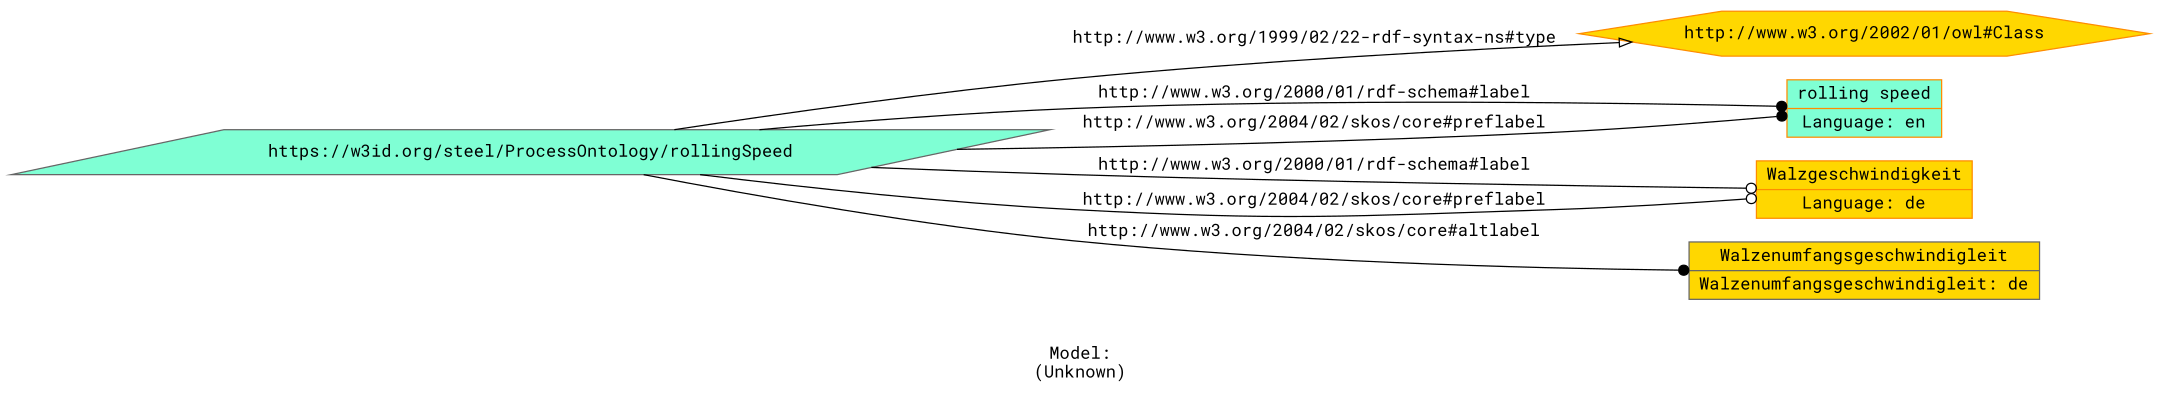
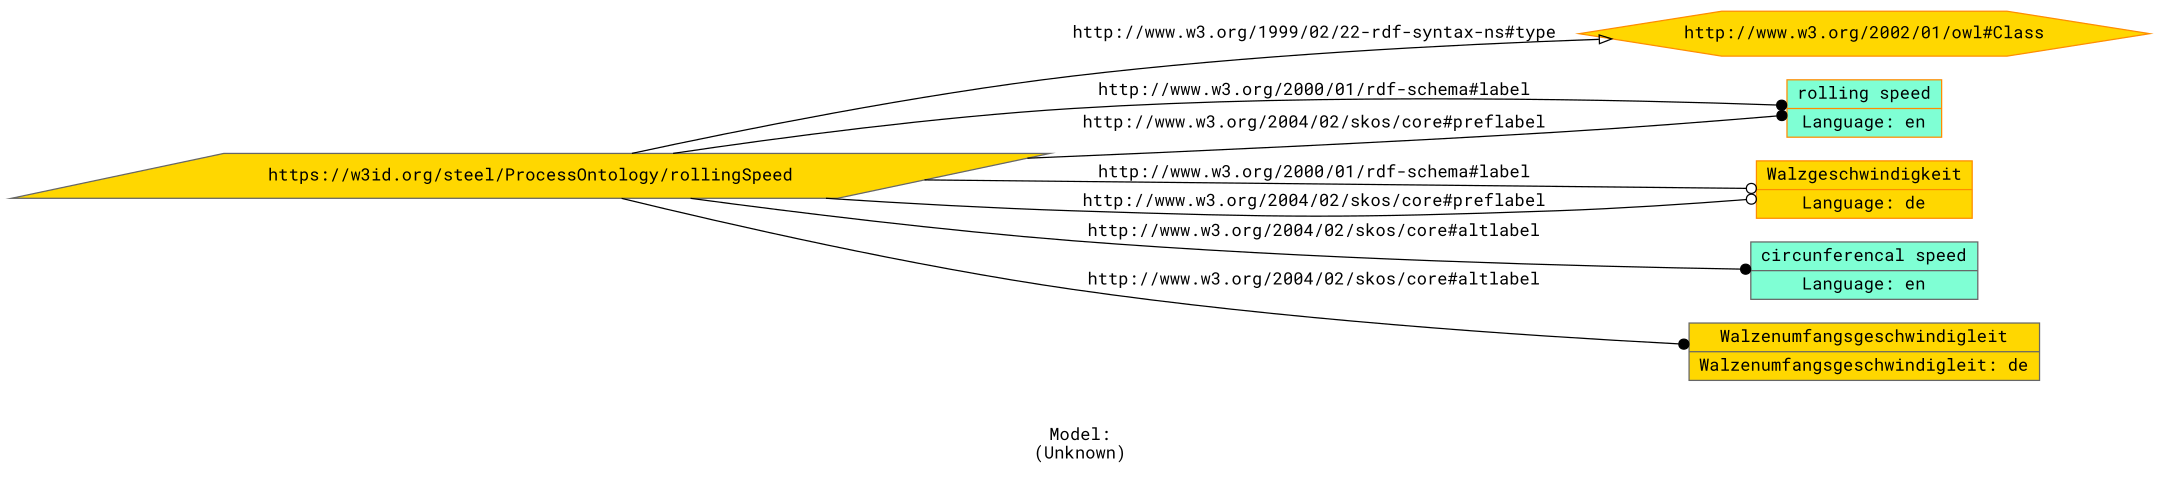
(531, 152) -> (531, 176)
none -> (1864, 271)
